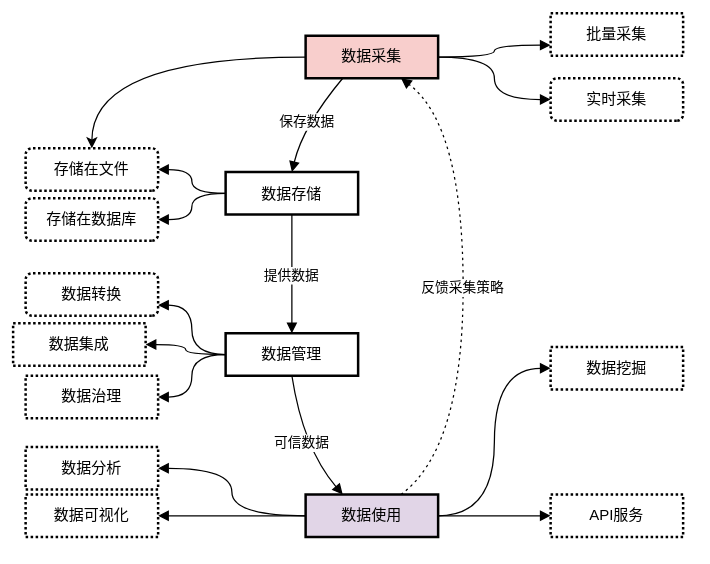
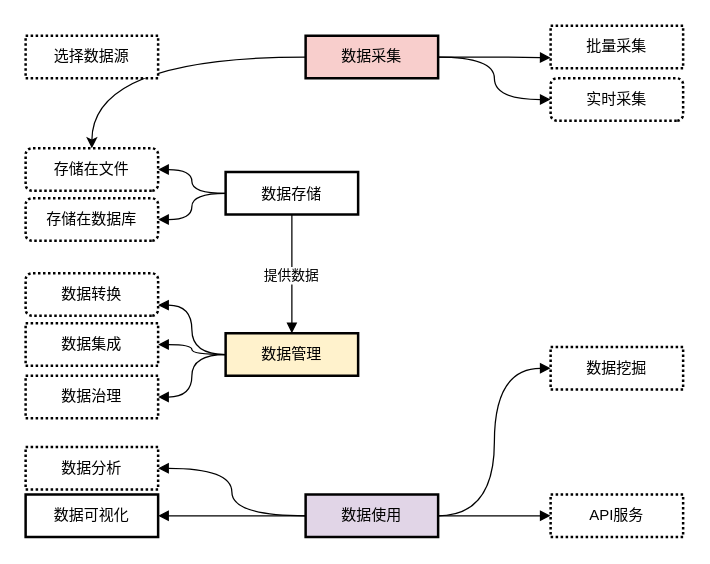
(617, 34) -> (617, 47)
none -> (92, 57)
(314, 117) -> none
(463, 288) -> none
(79, 344) -> (92, 344)
(292, 354) -> (292, 354)
(306, 434) -> none
(92, 516) -> (92, 516)
